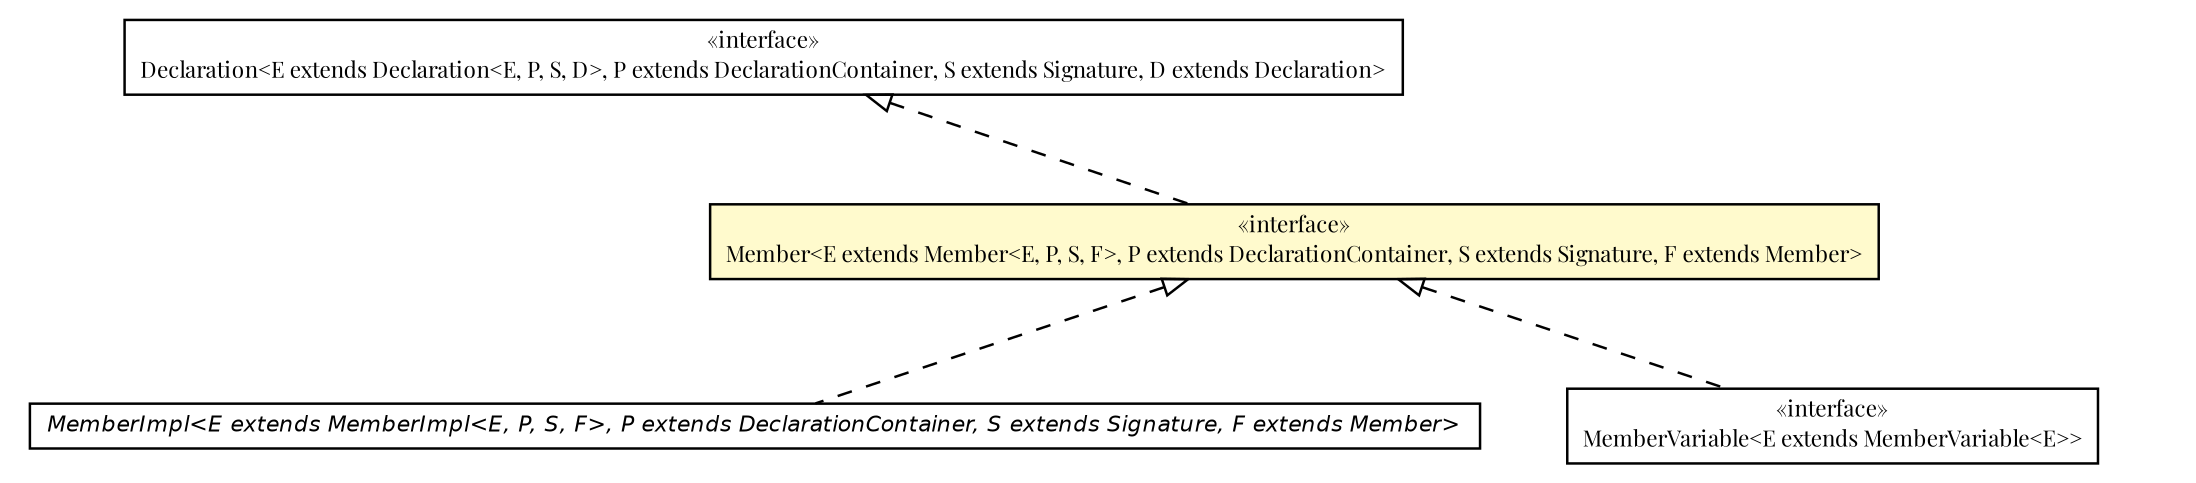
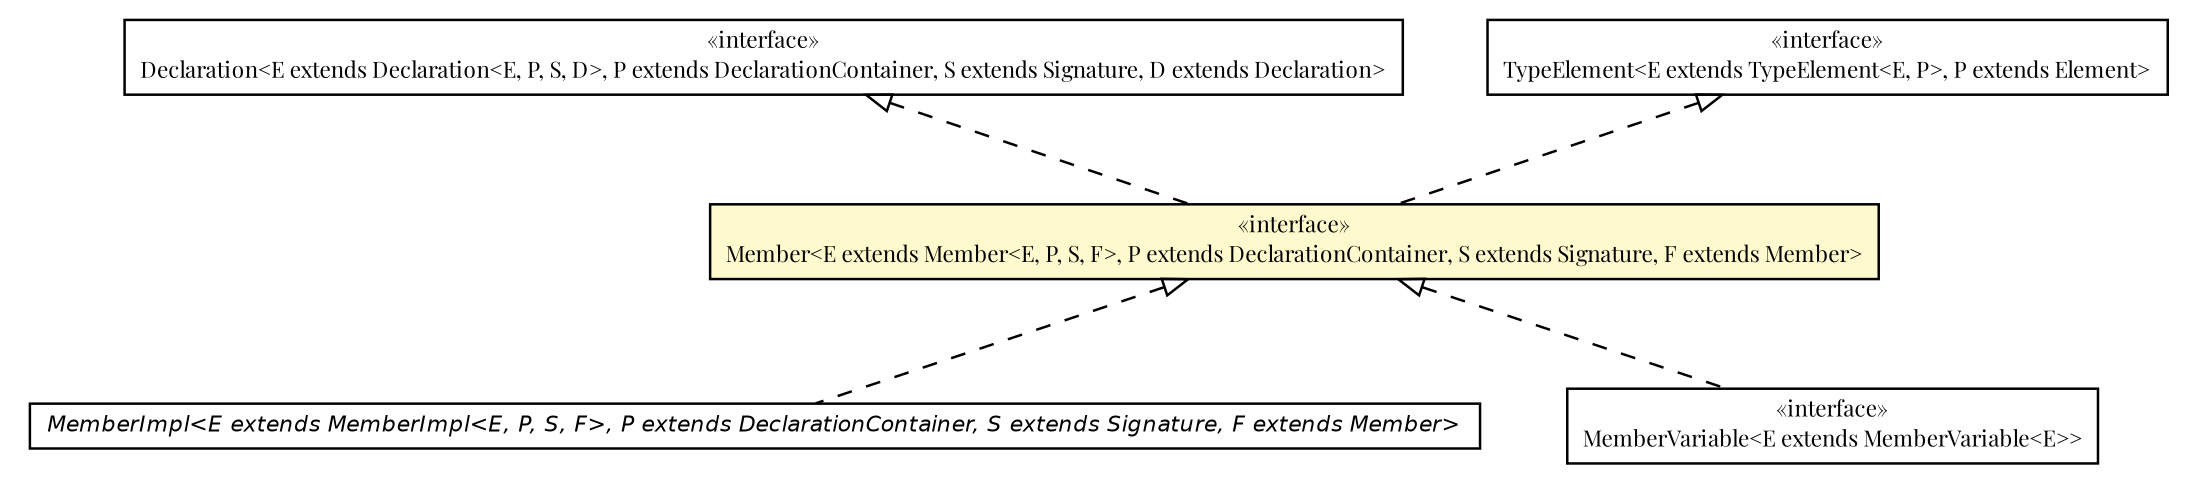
none -> (1826, 57)
